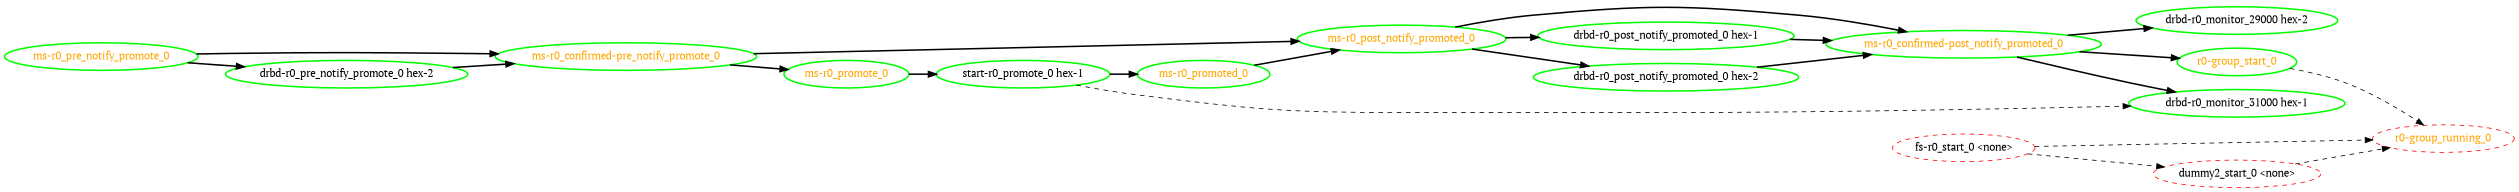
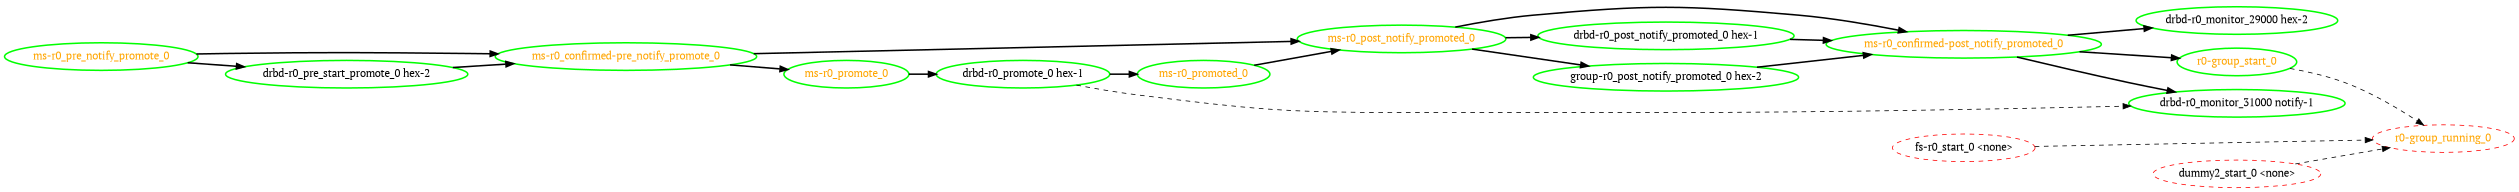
(347, 74) -> (347, 74)
(1023, 74) -> (1023, 74)
(1666, 77) -> (1666, 77)
(2237, 103) -> (2237, 103)
(2092, 160) -> none
